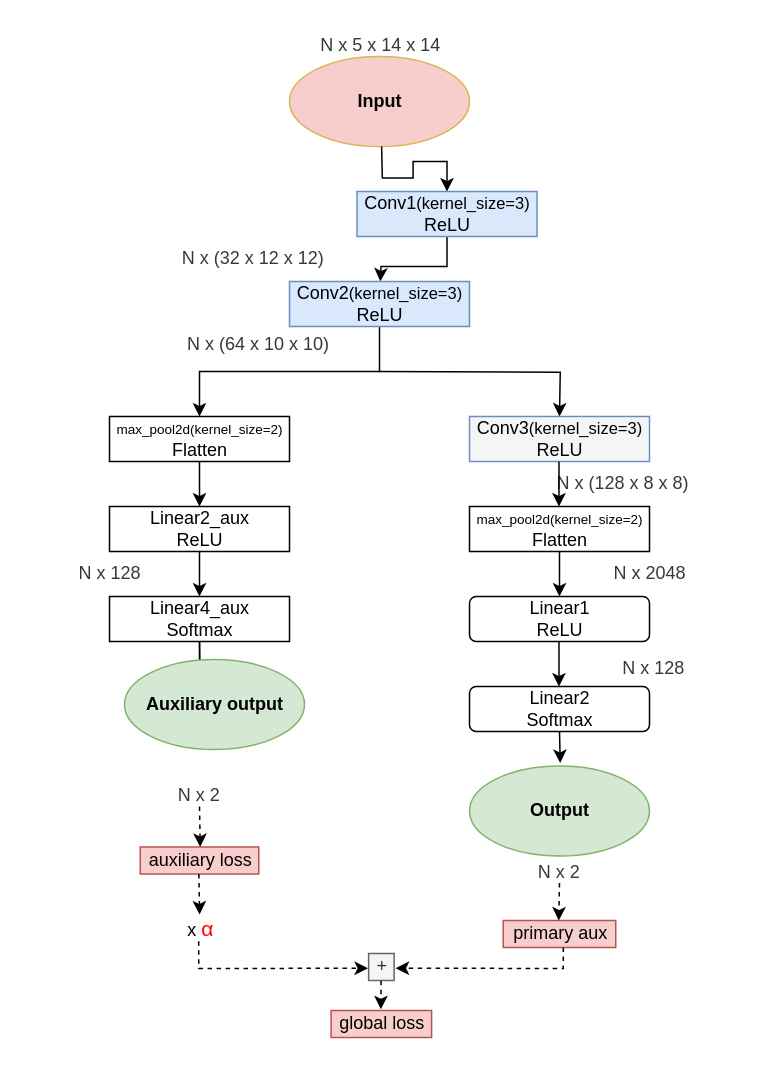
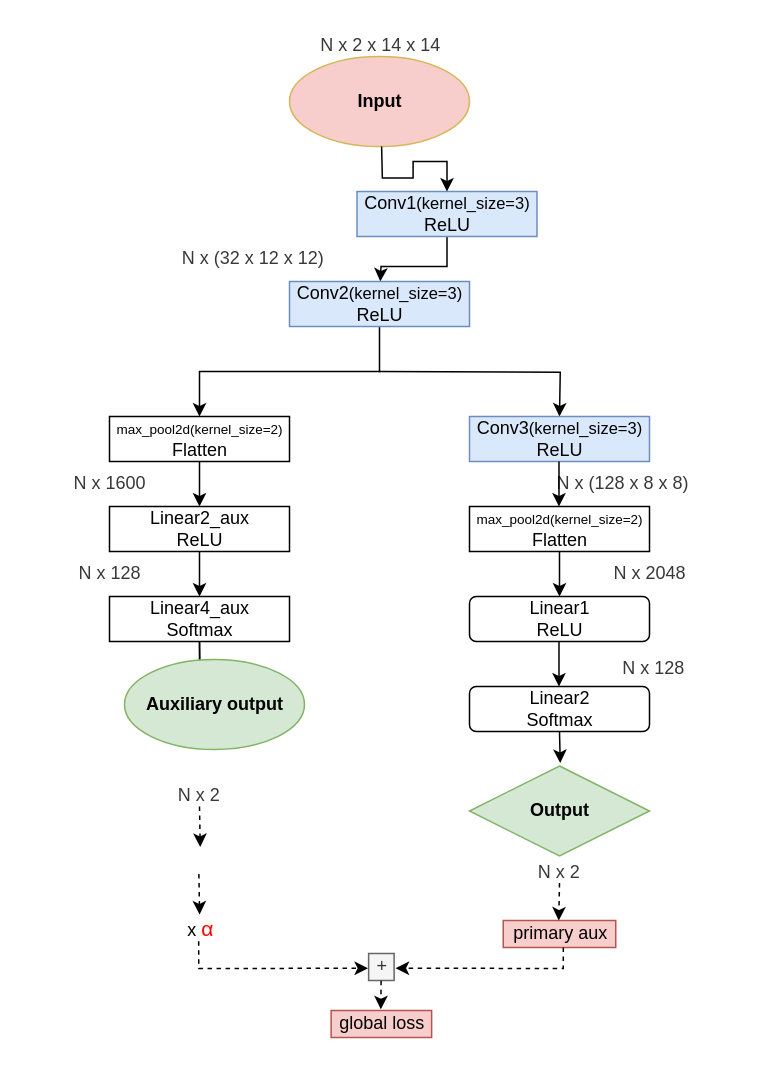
(381, 46) -> (381, 46)
(259, 344) -> none
(560, 439) -> (560, 439)
none -> (110, 484)
(560, 811) -> (560, 811)
(200, 860) -> none
